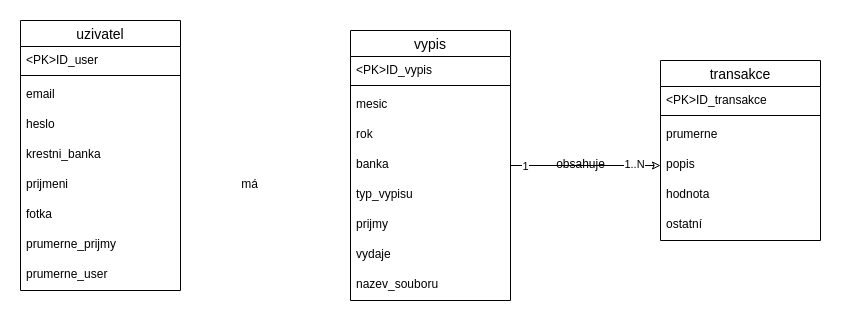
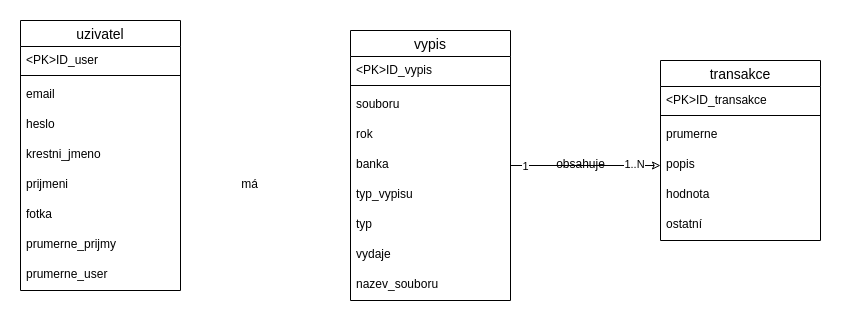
(371, 104) -> (380, 104)
(68, 154) -> (68, 154)
(375, 224) -> (366, 224)
